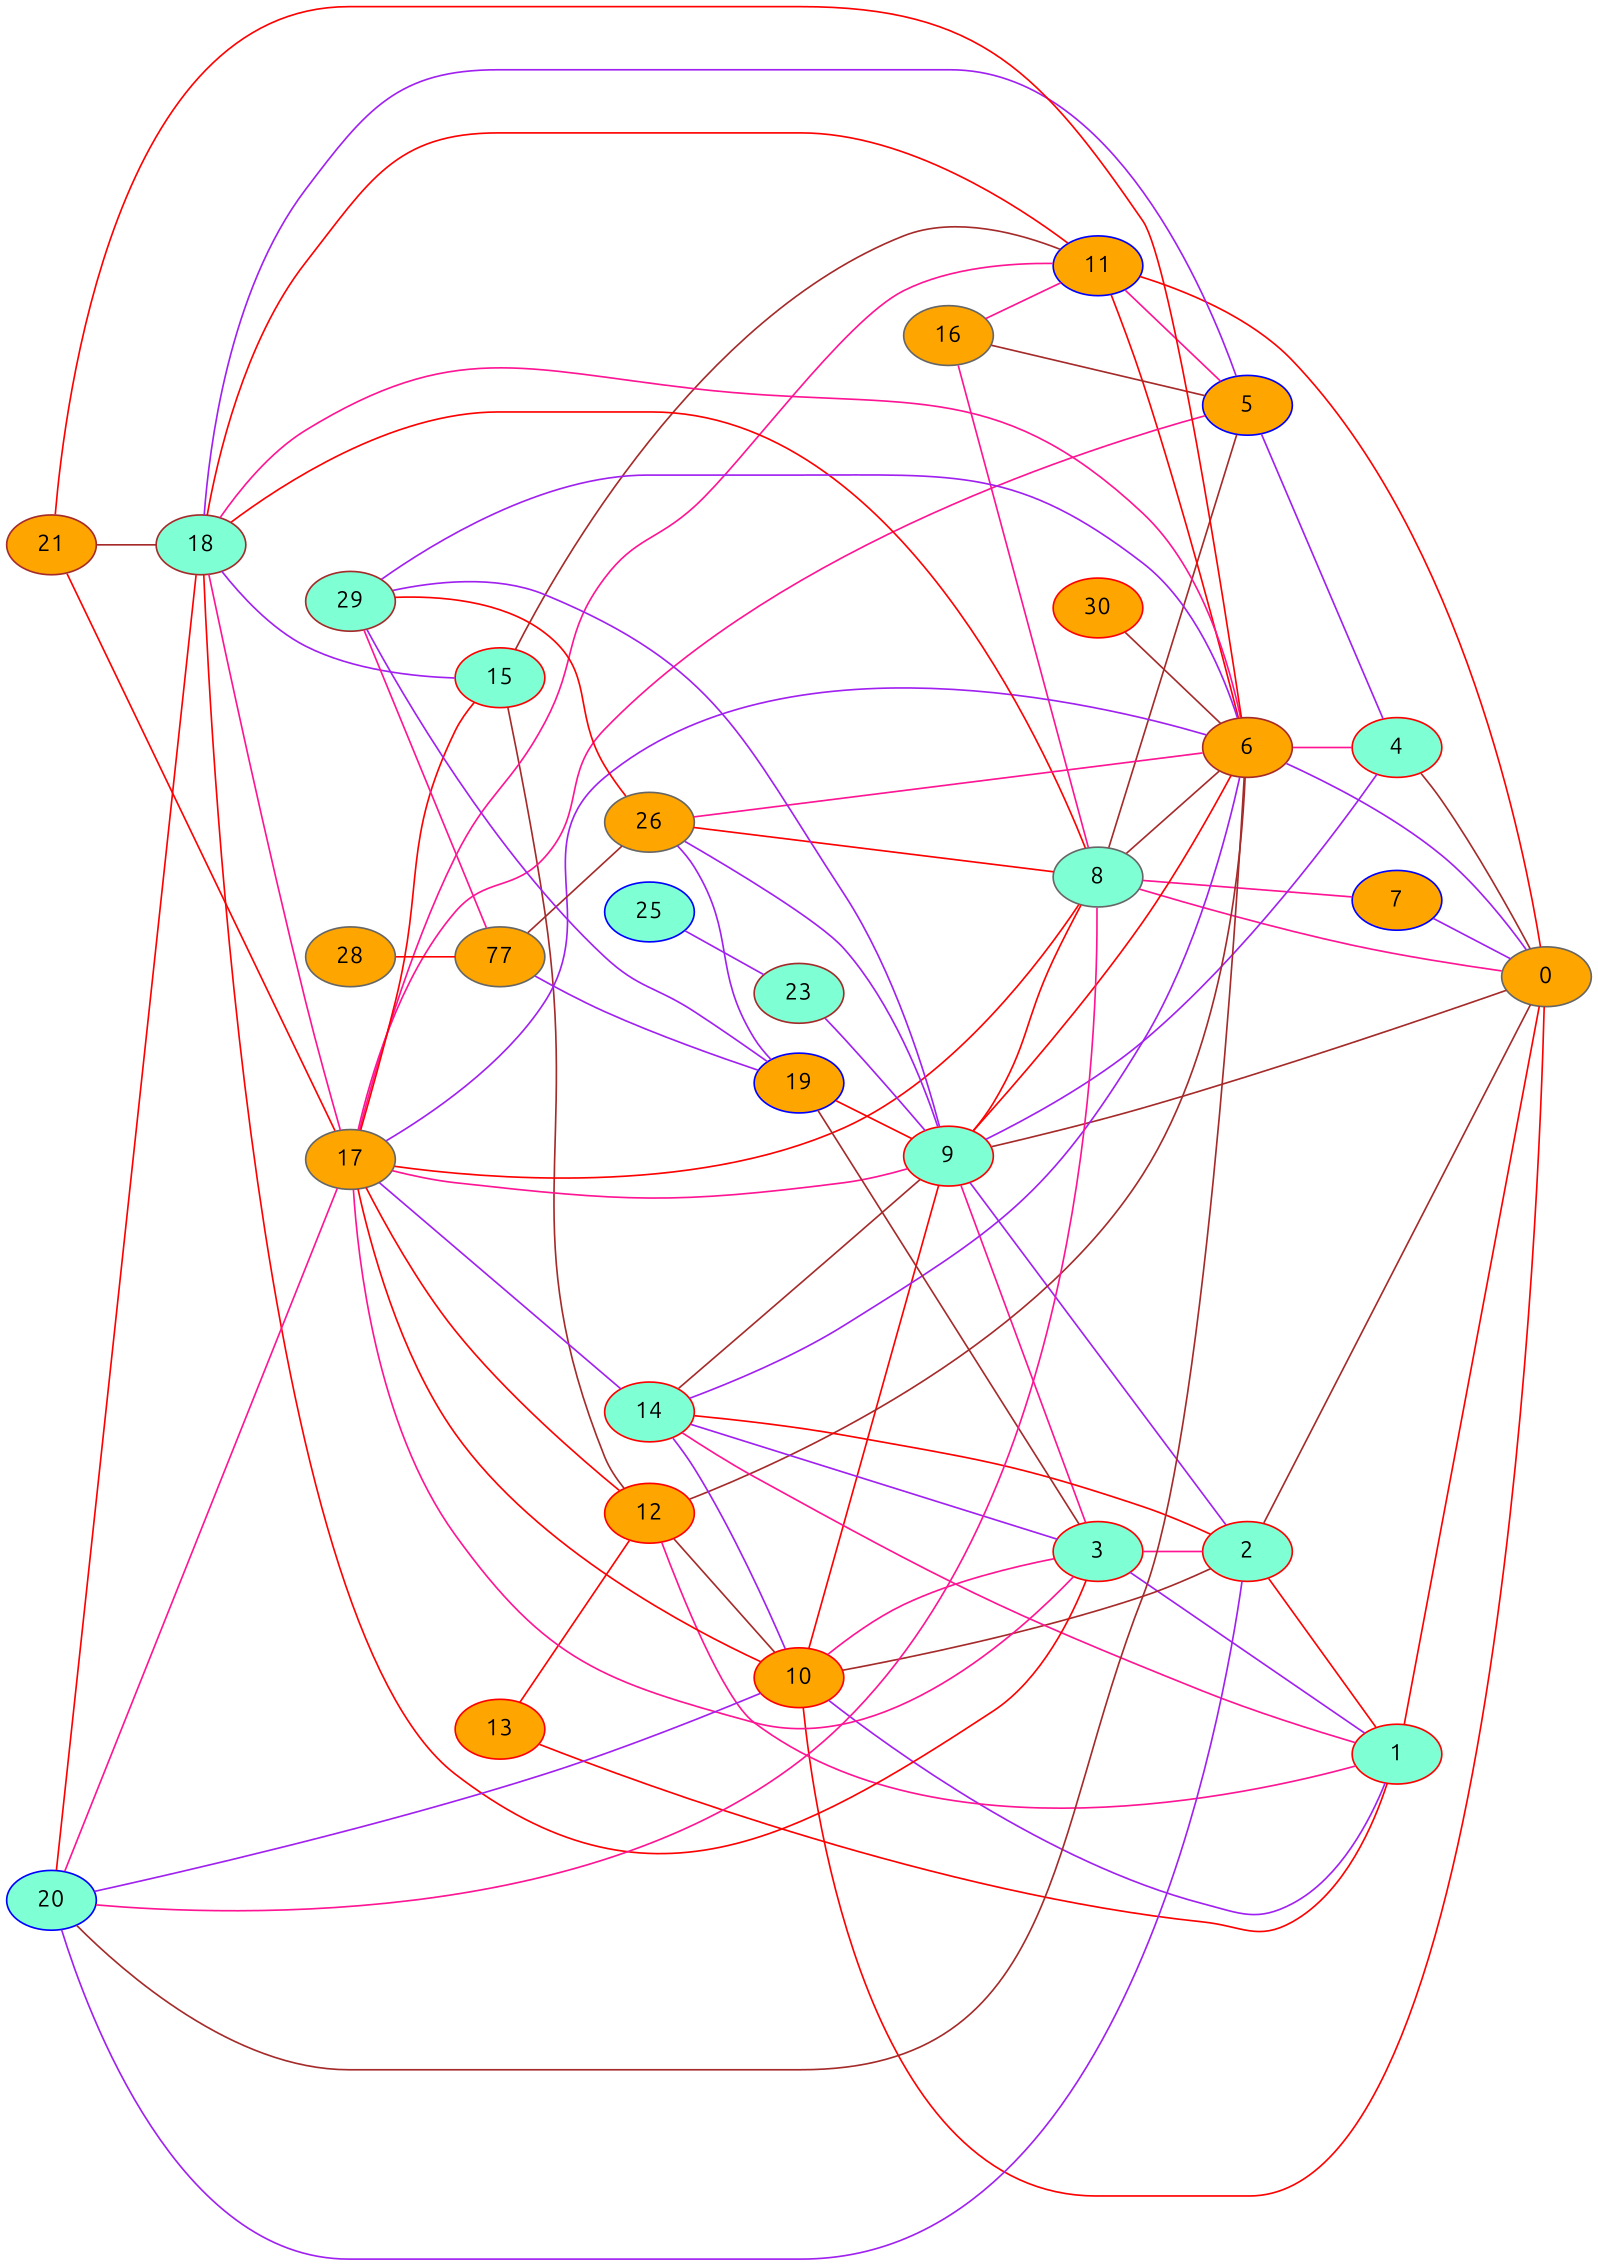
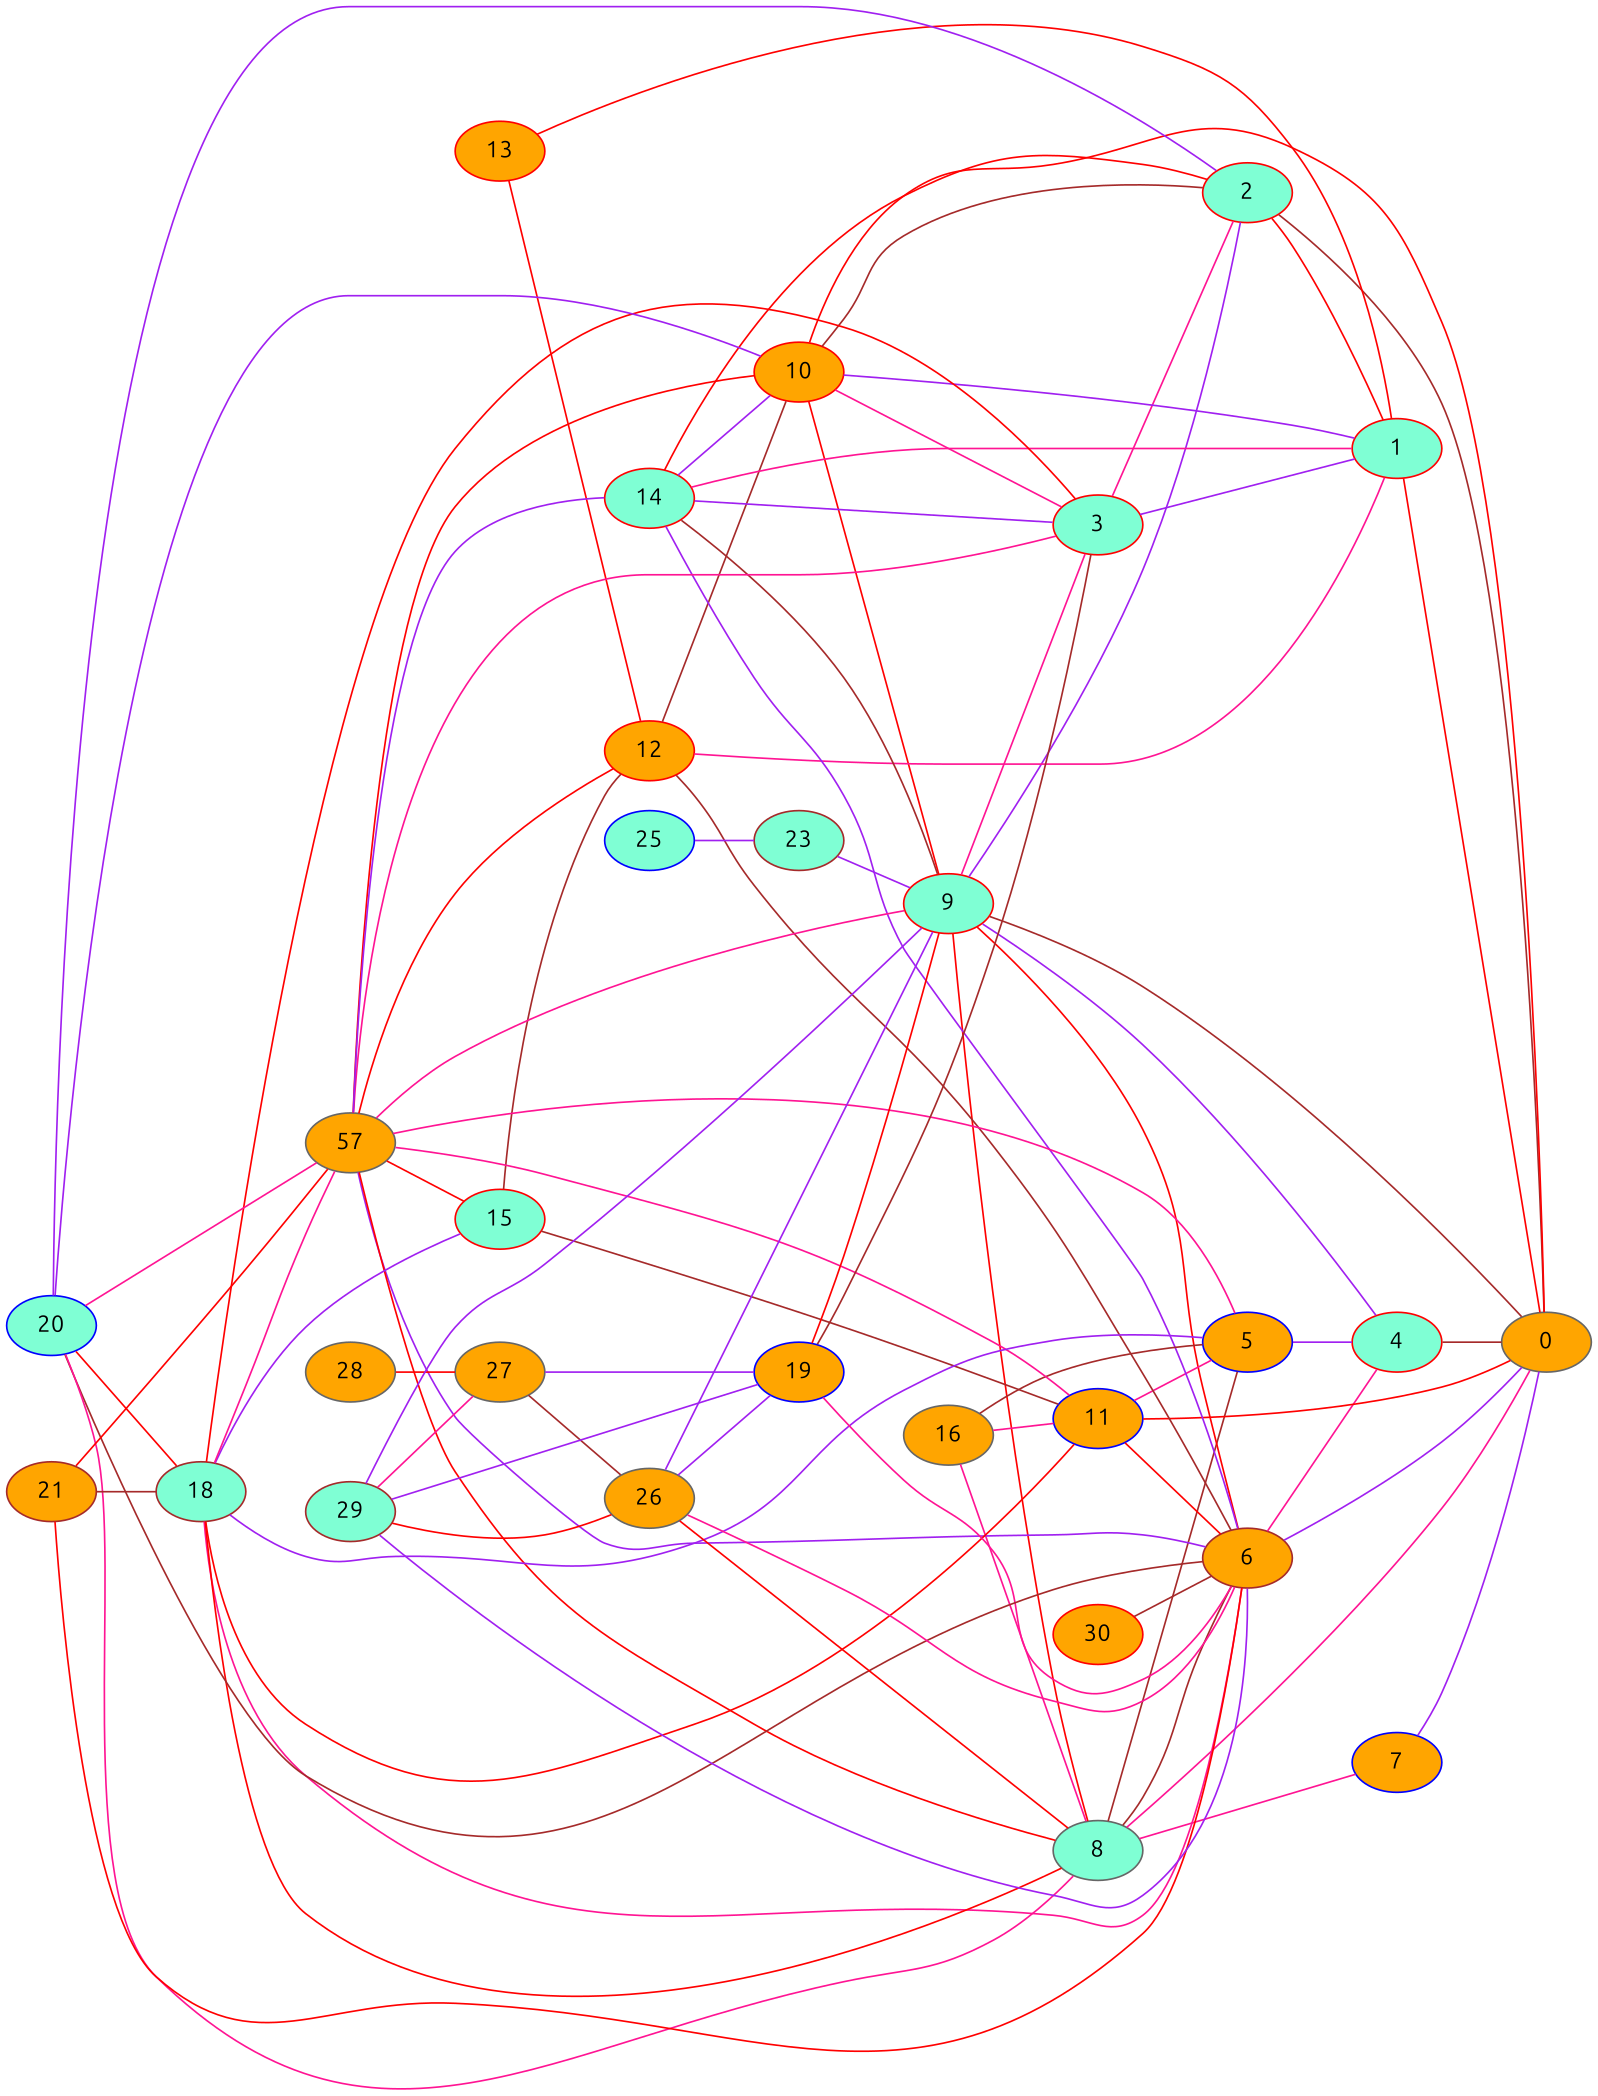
(500, 957) -> (500, 1372)
(350, 1159) -> (350, 1143)
none -> (1066, 1687)
